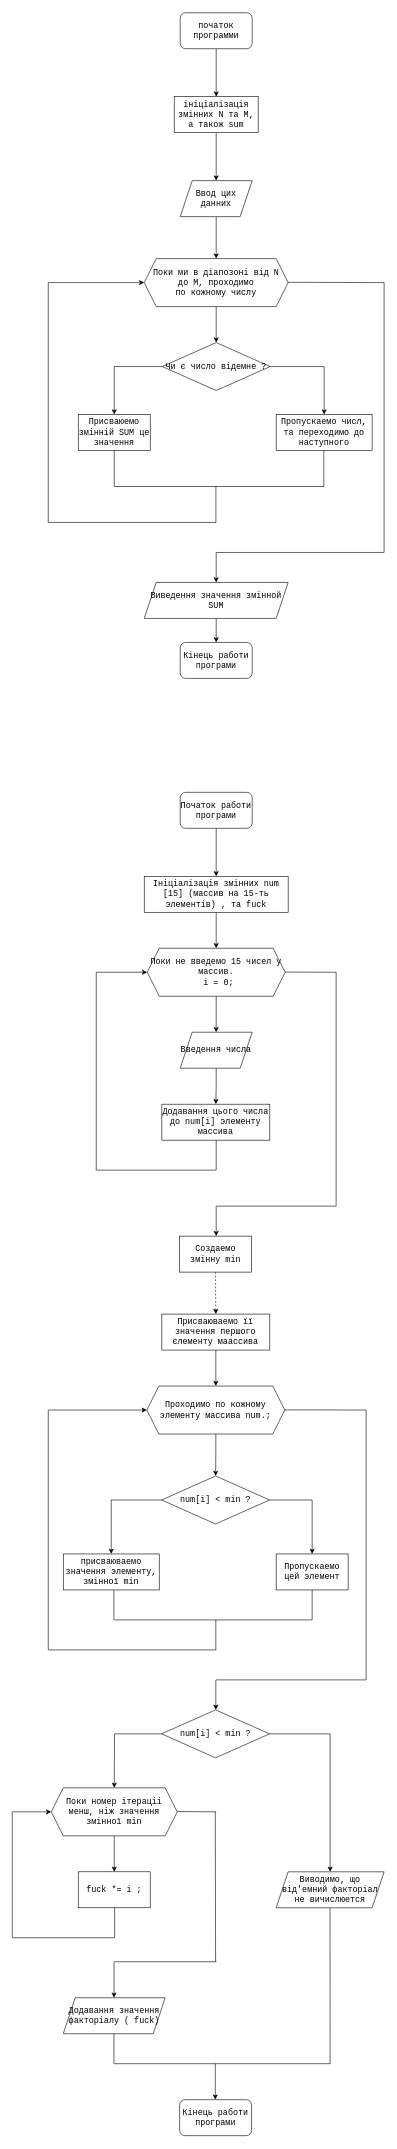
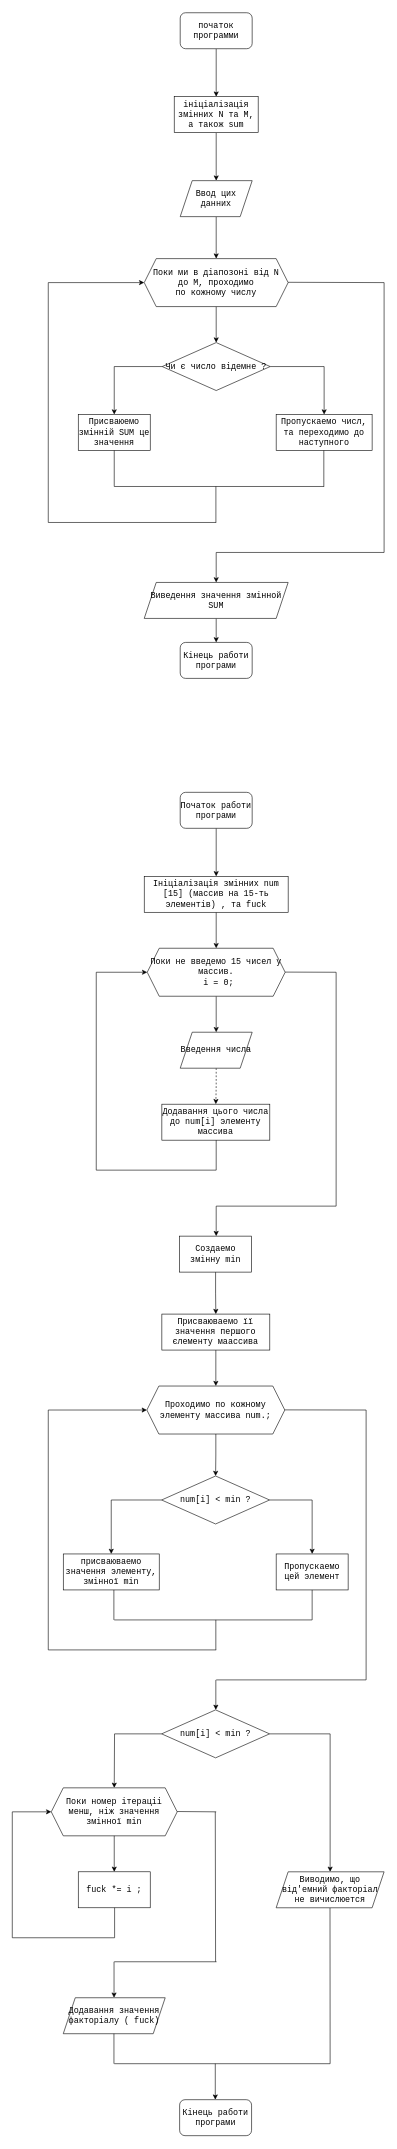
(216, 1084) -> (216, 1084)
(216, 1290) -> (216, 1290)
